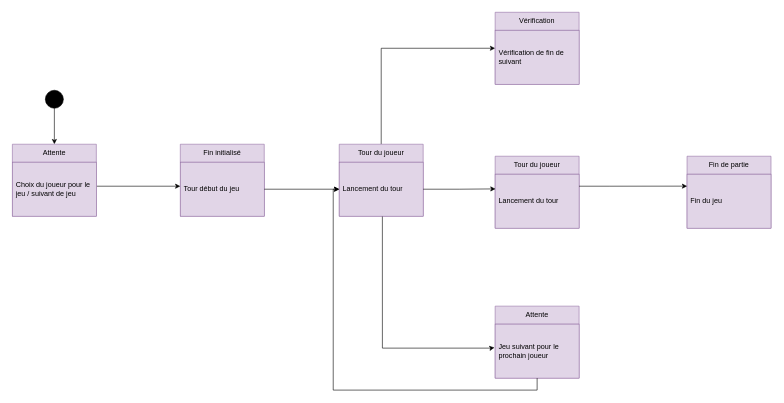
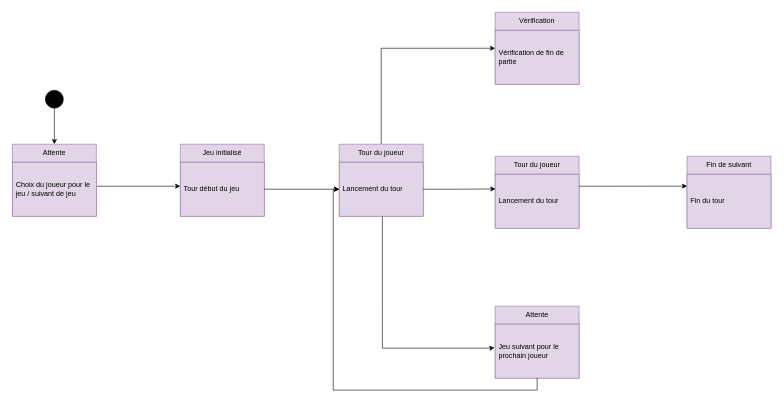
(538, 57) -> (538, 57)
(222, 153) -> (222, 153)
(729, 165) -> (729, 165)
(708, 201) -> (710, 201)
